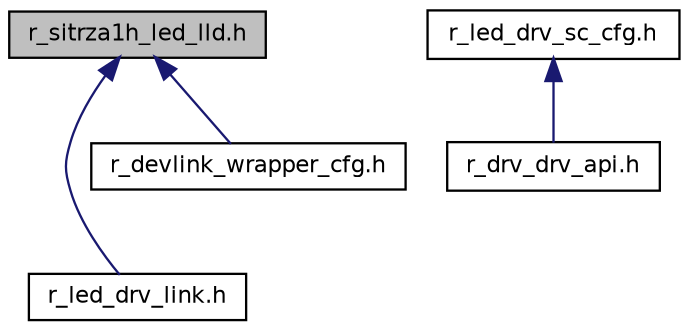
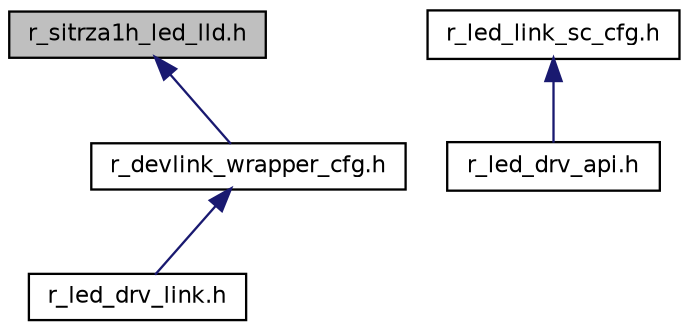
(554, 35) -> (554, 35)
(554, 166) -> (554, 166)
(67, 178) -> (185, 240)
